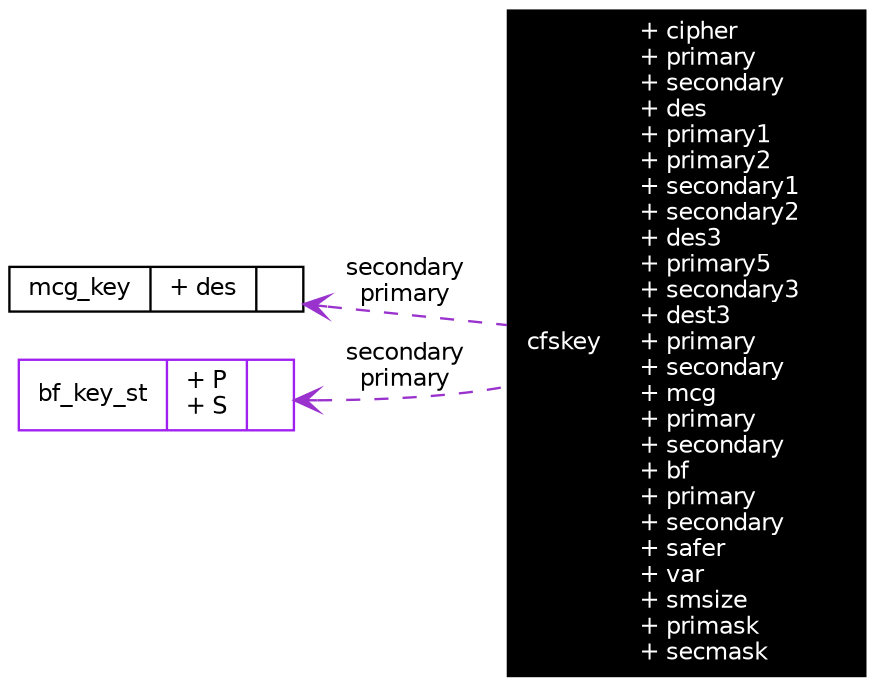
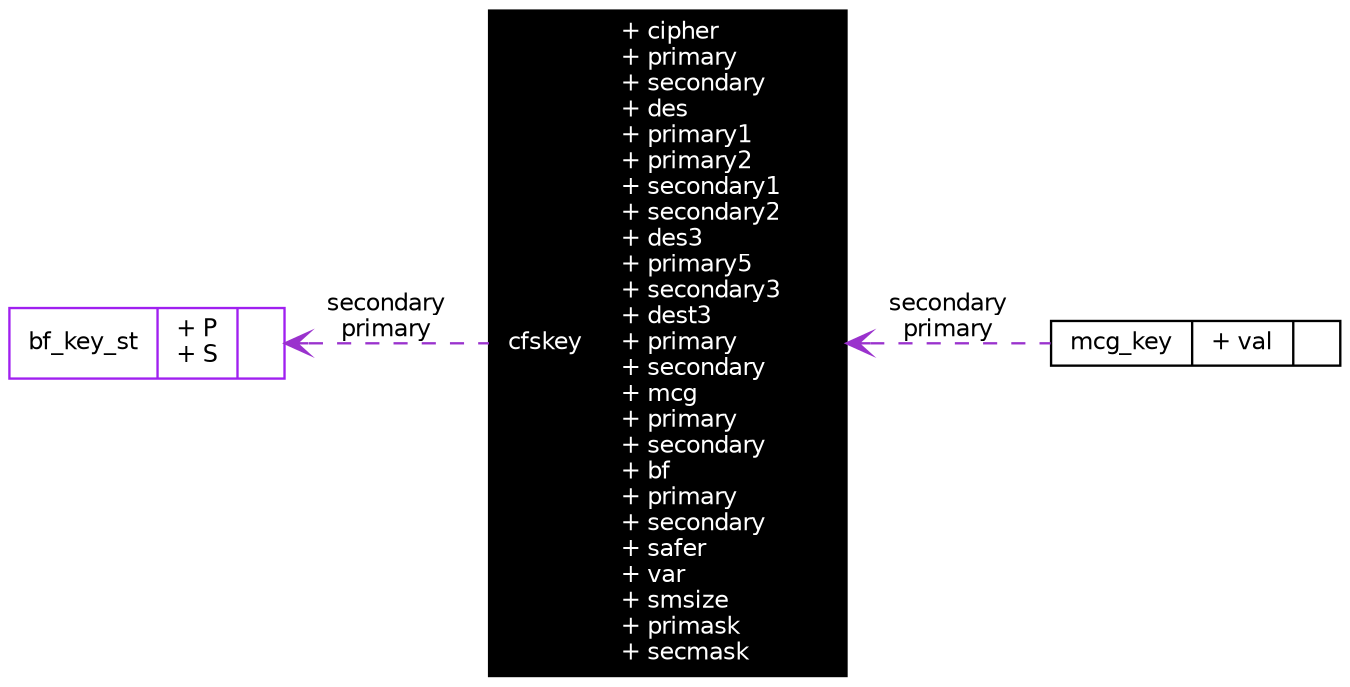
(203, 288) -> (1243, 342)
(417, 316) -> (960, 343)
